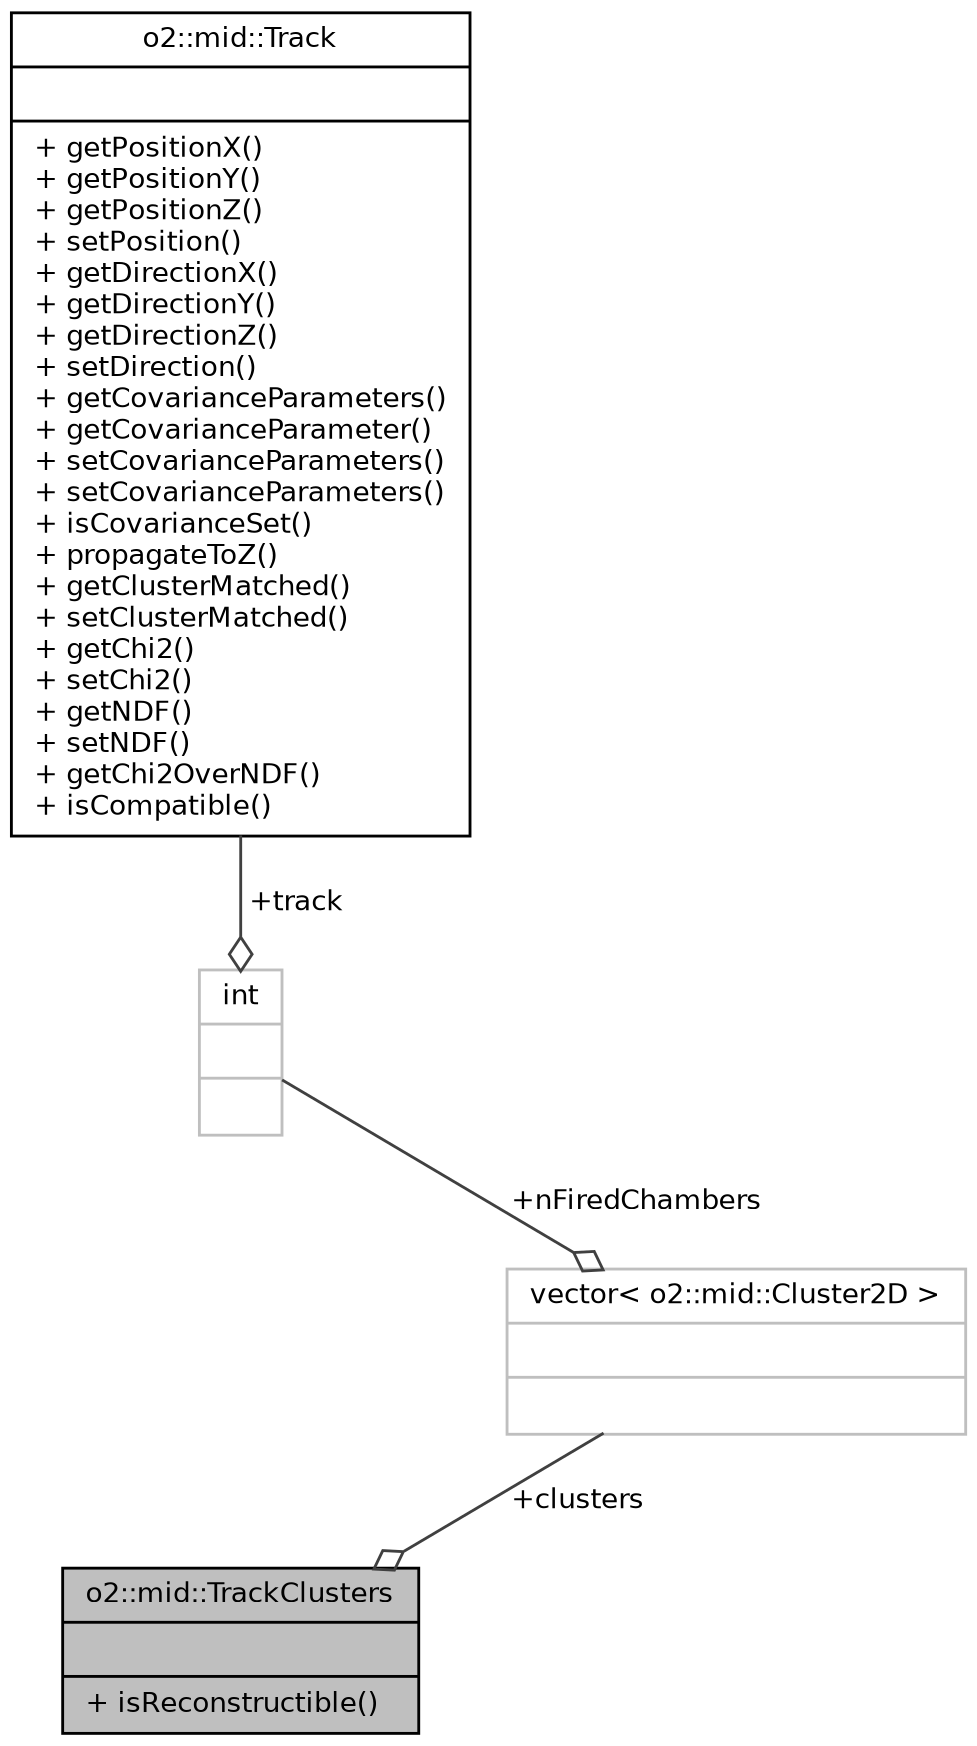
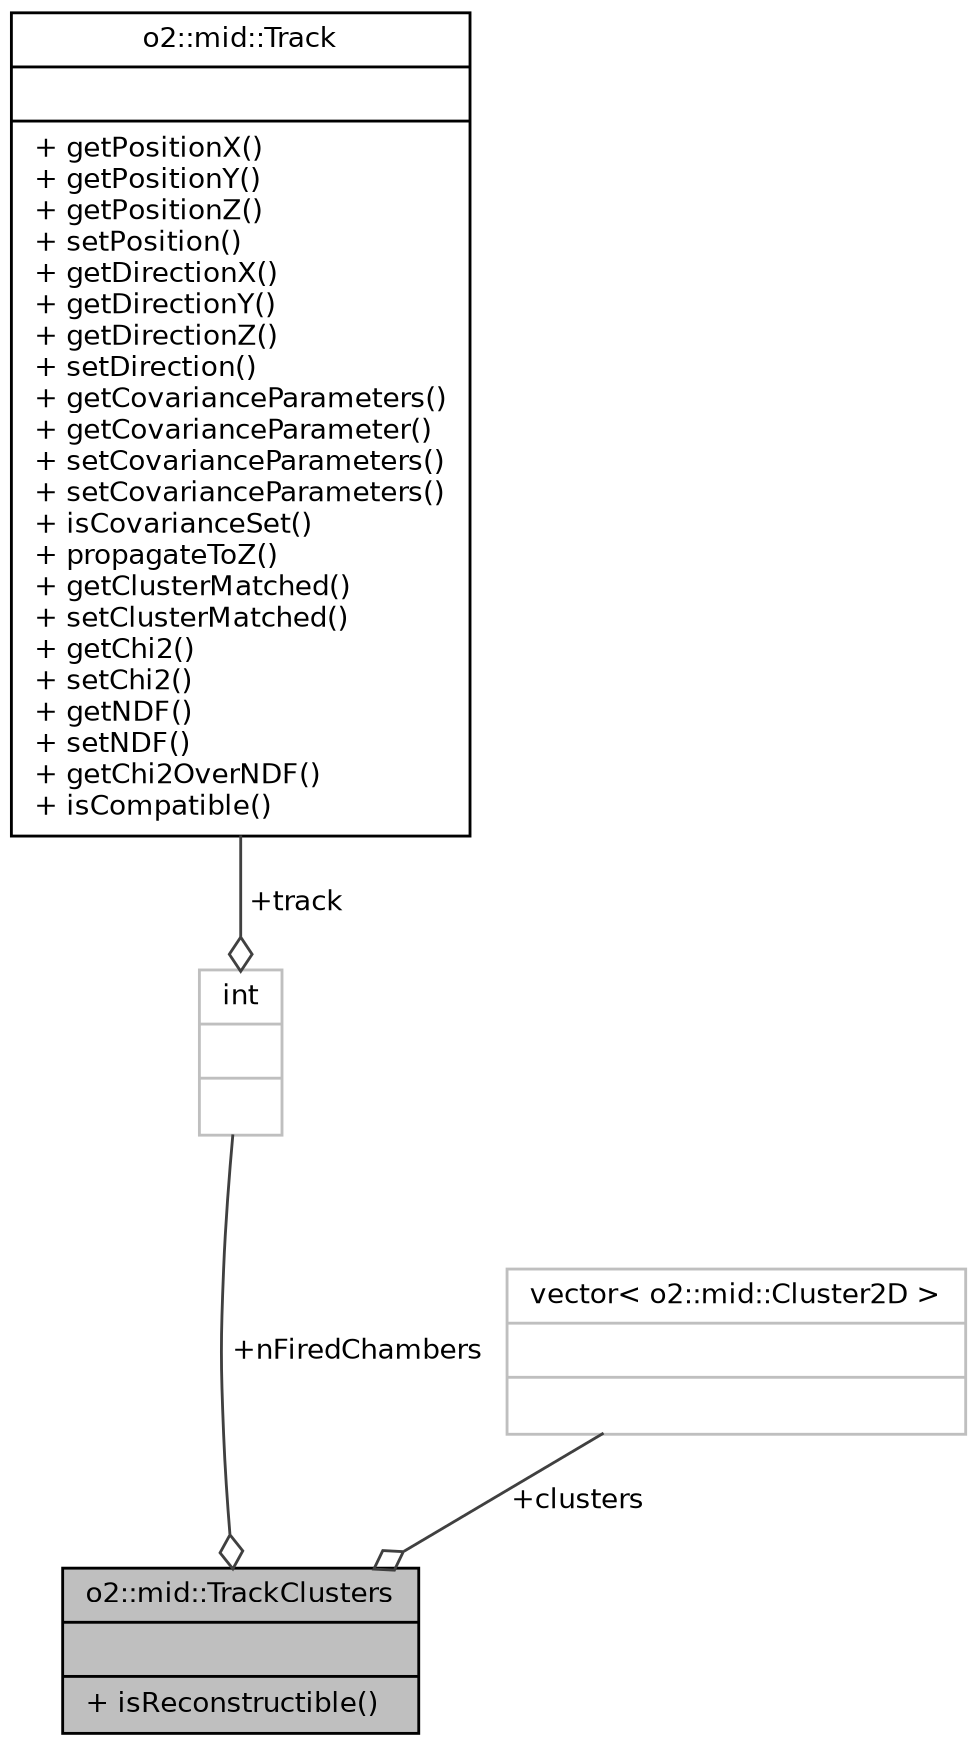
(428, 1166) -> (222, 1334)
